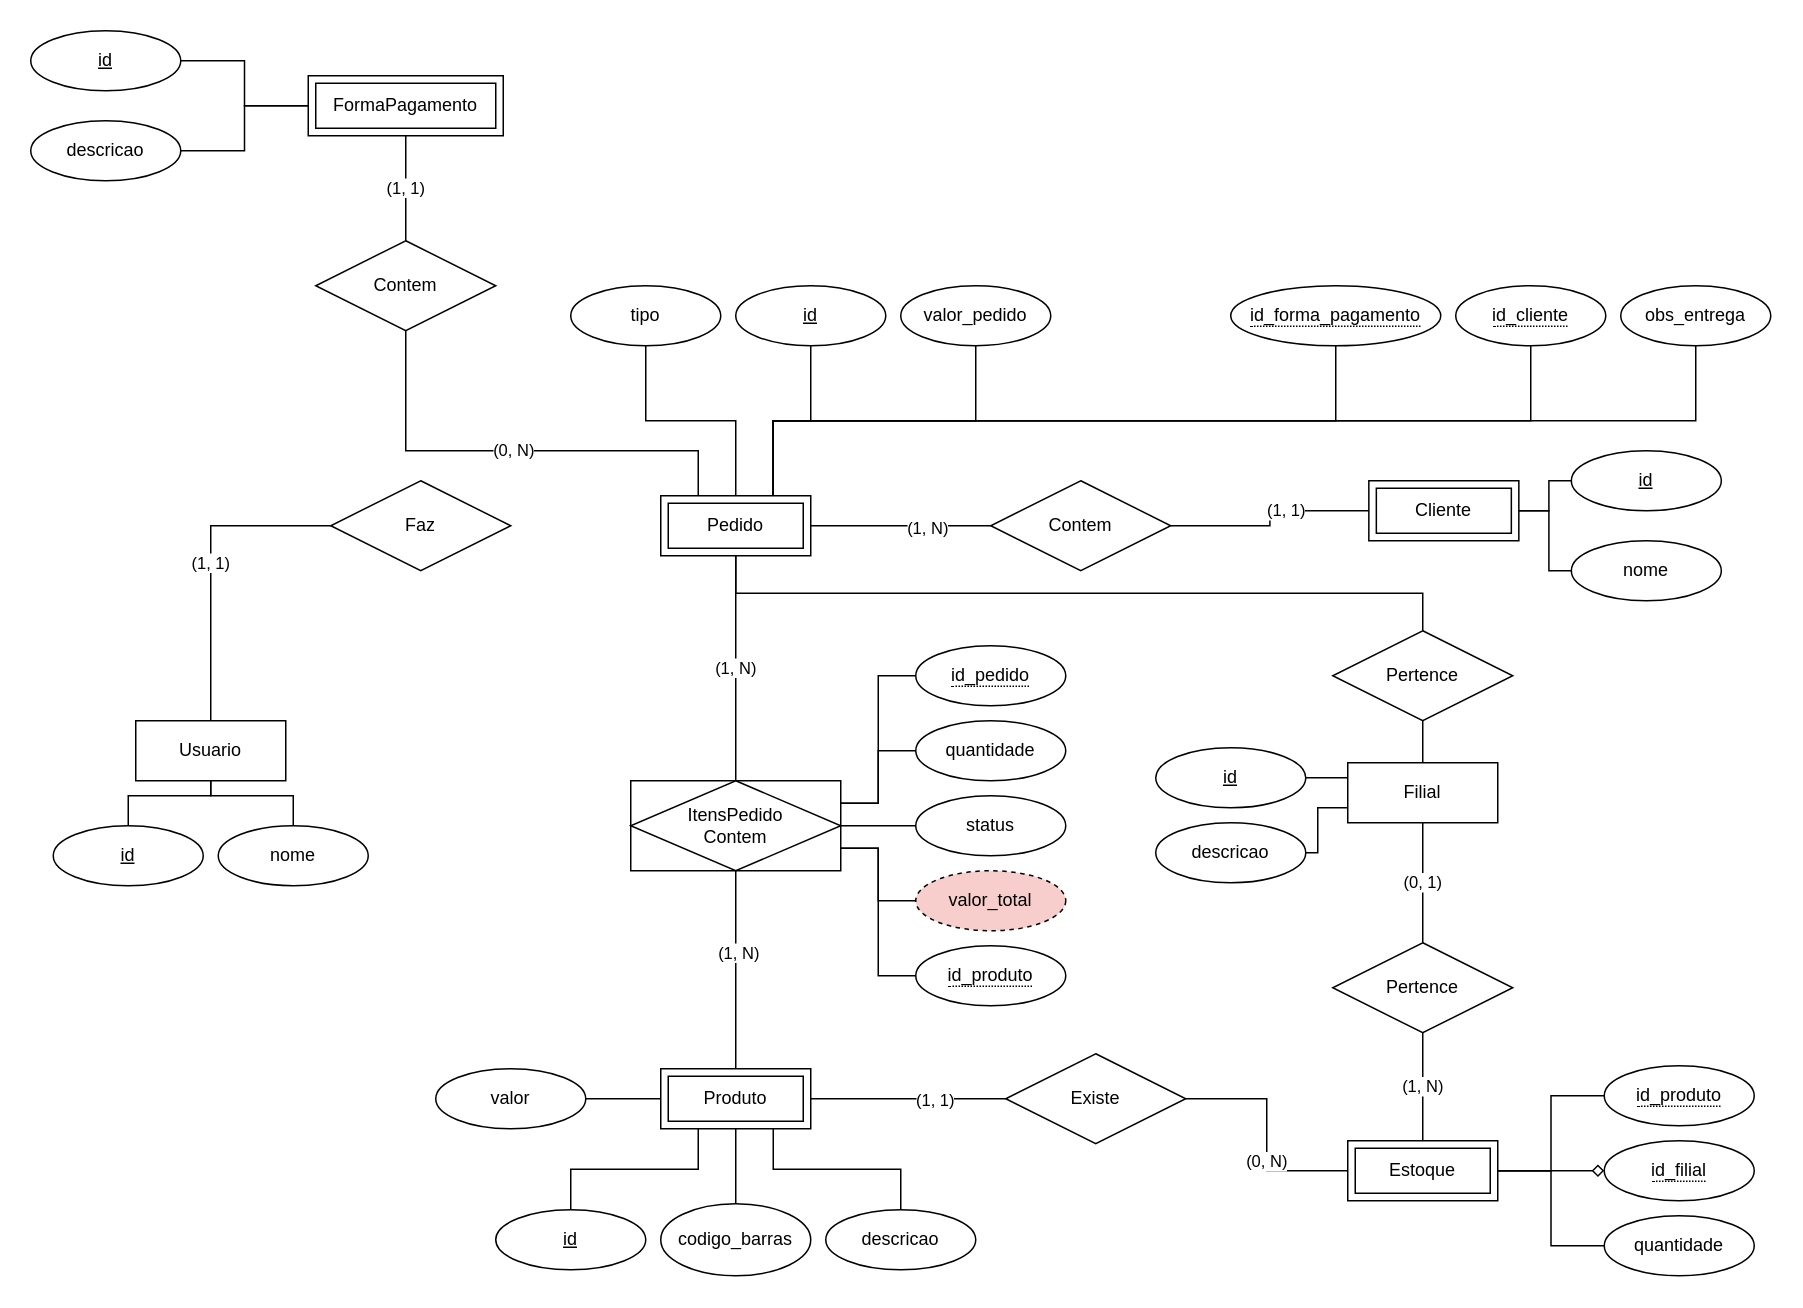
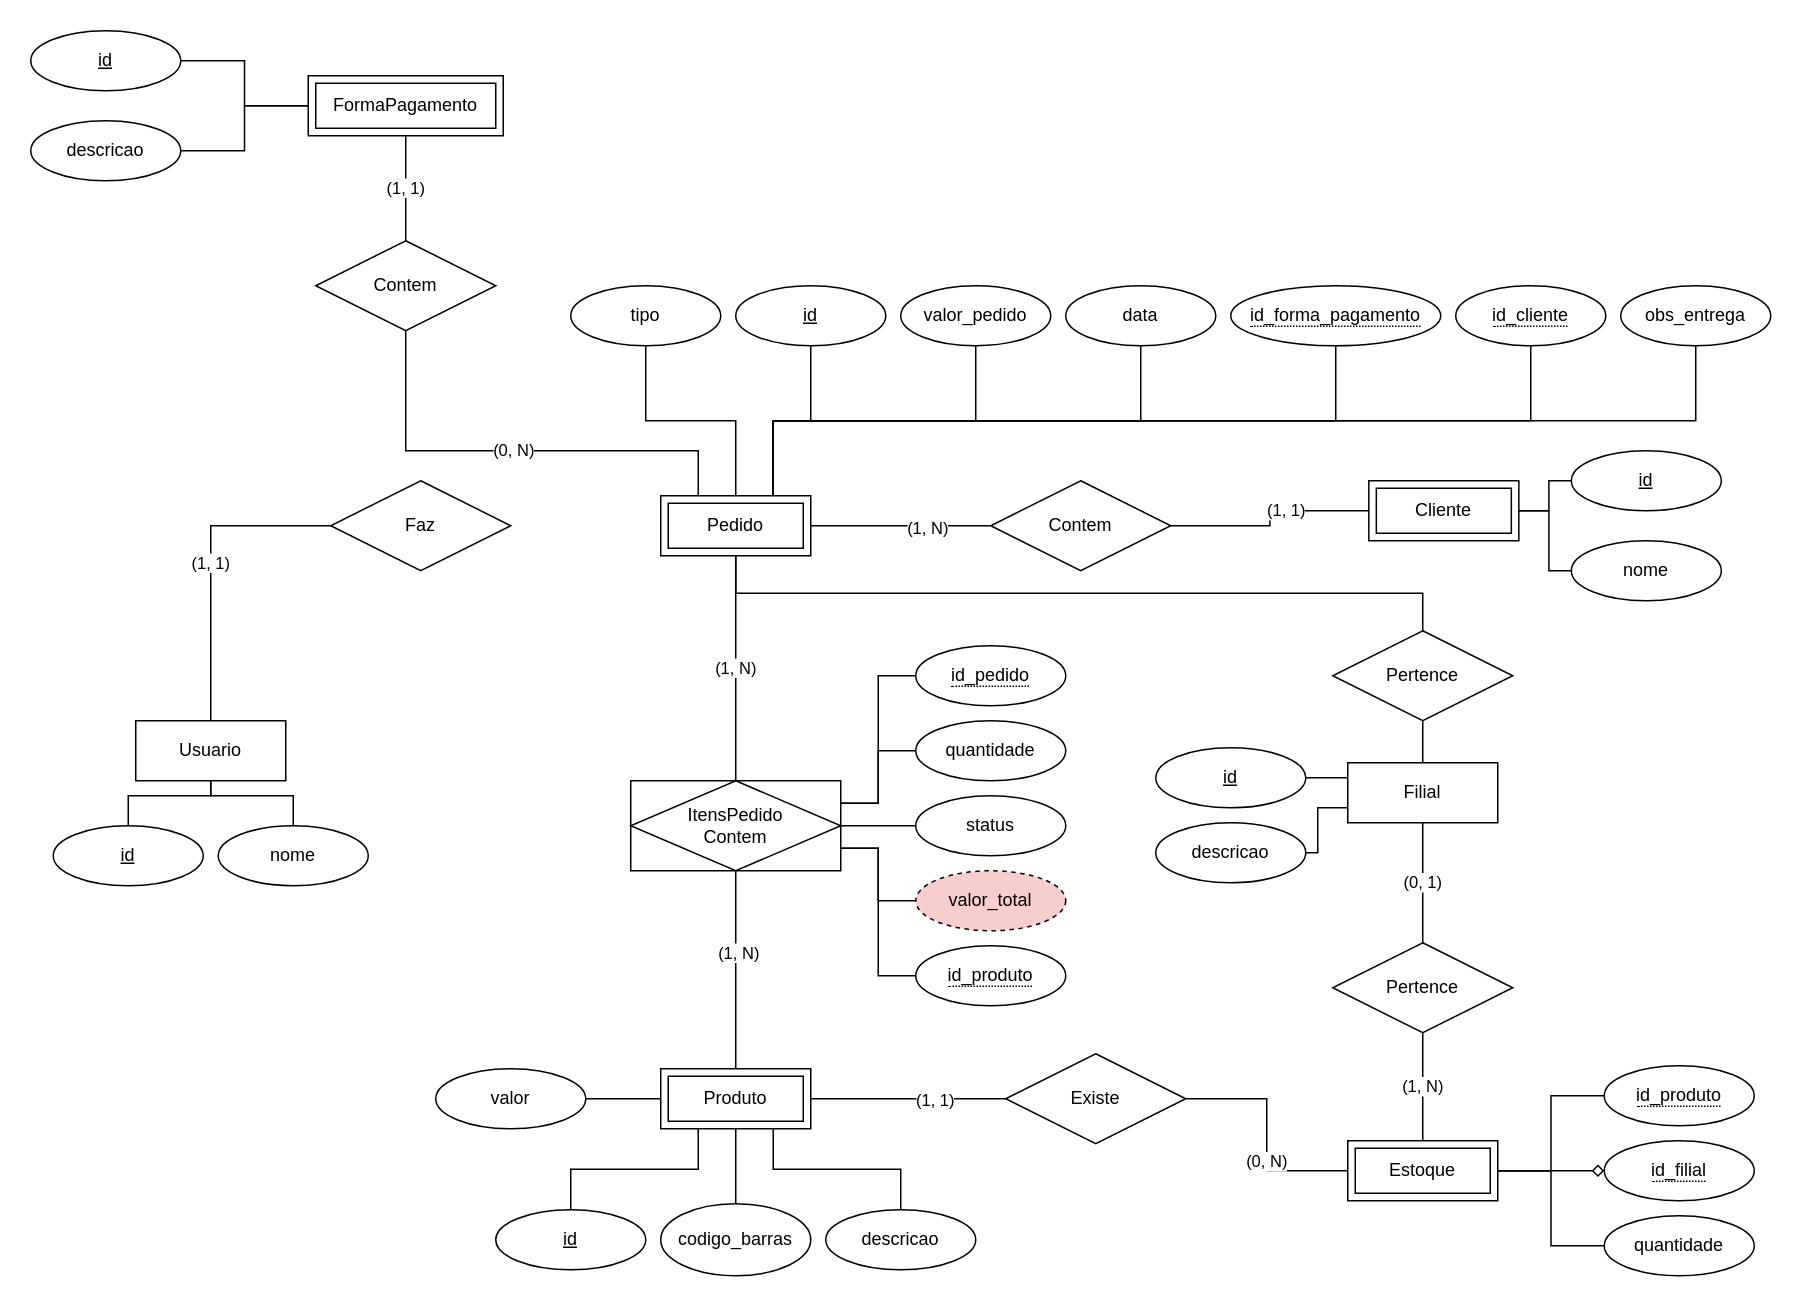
none -> (1141, 316)
none -> (1141, 382)
